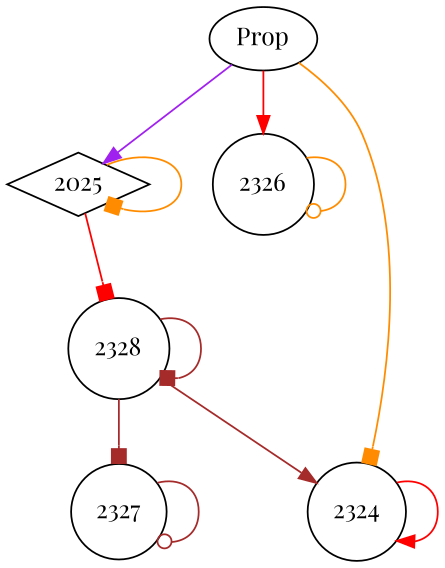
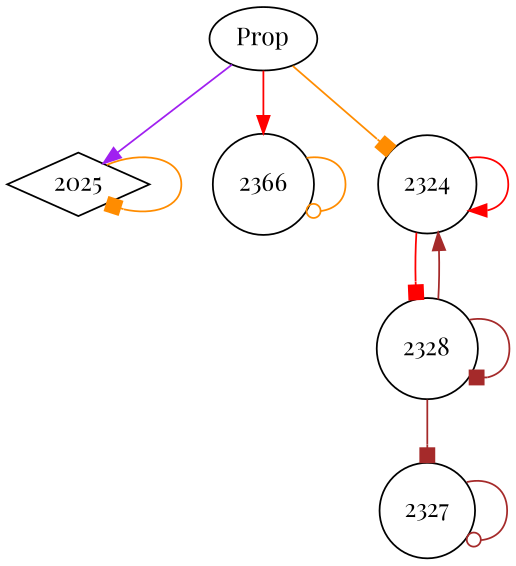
(263, 184) -> (263, 184)
(94, 247) -> (415, 257)
